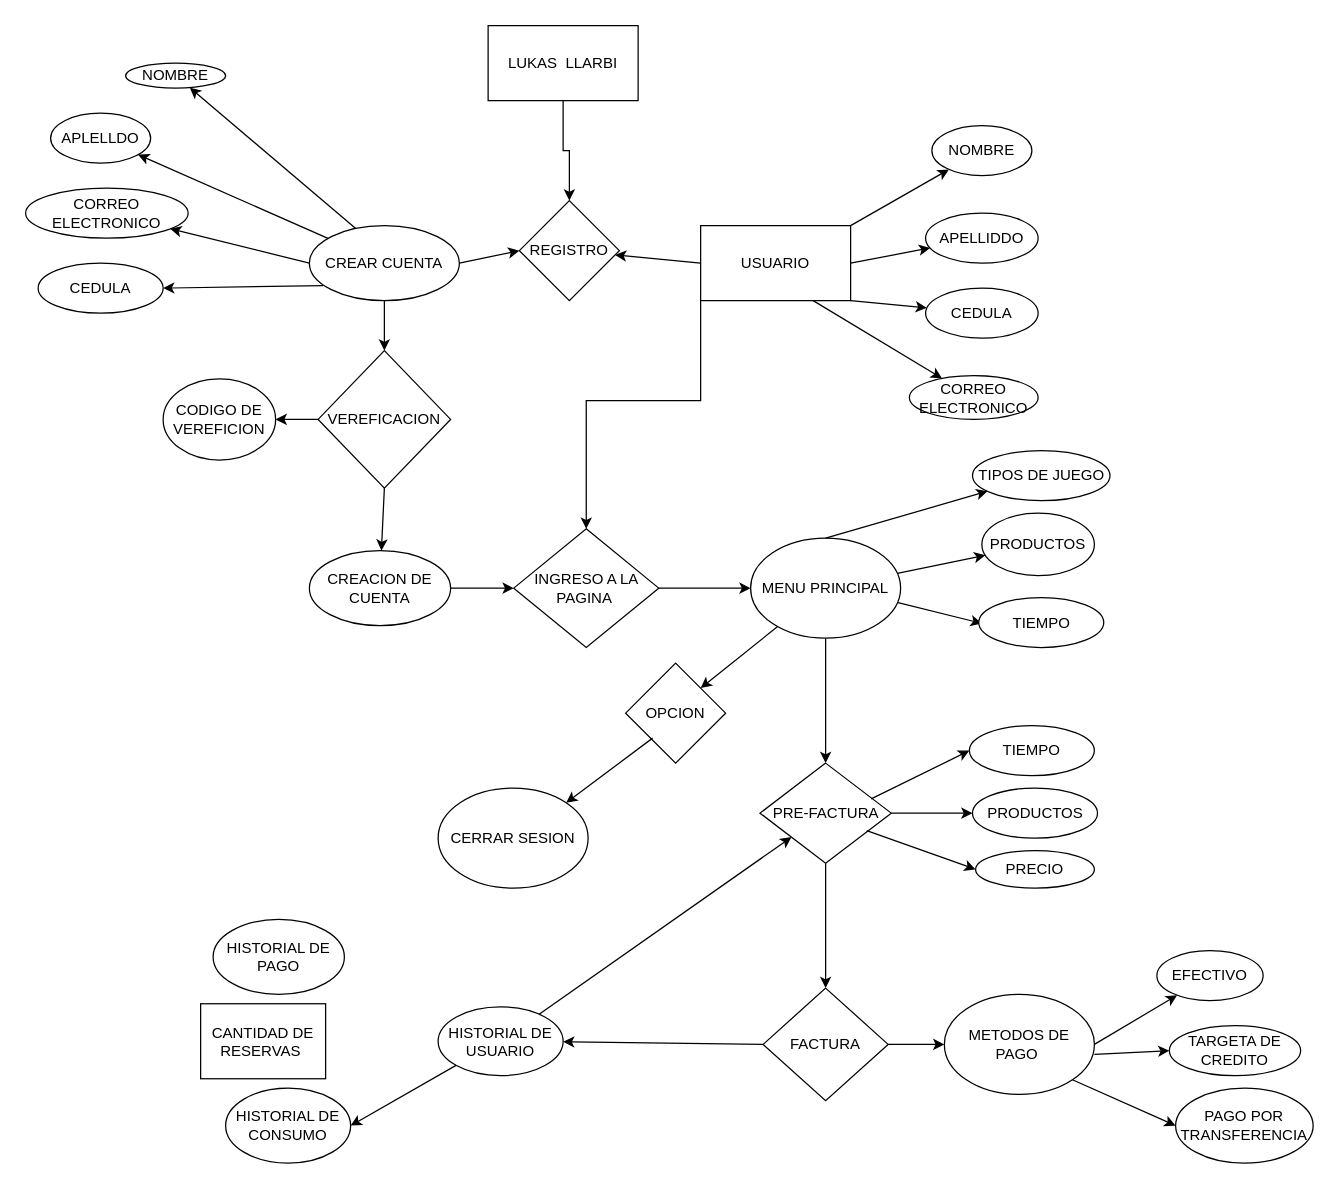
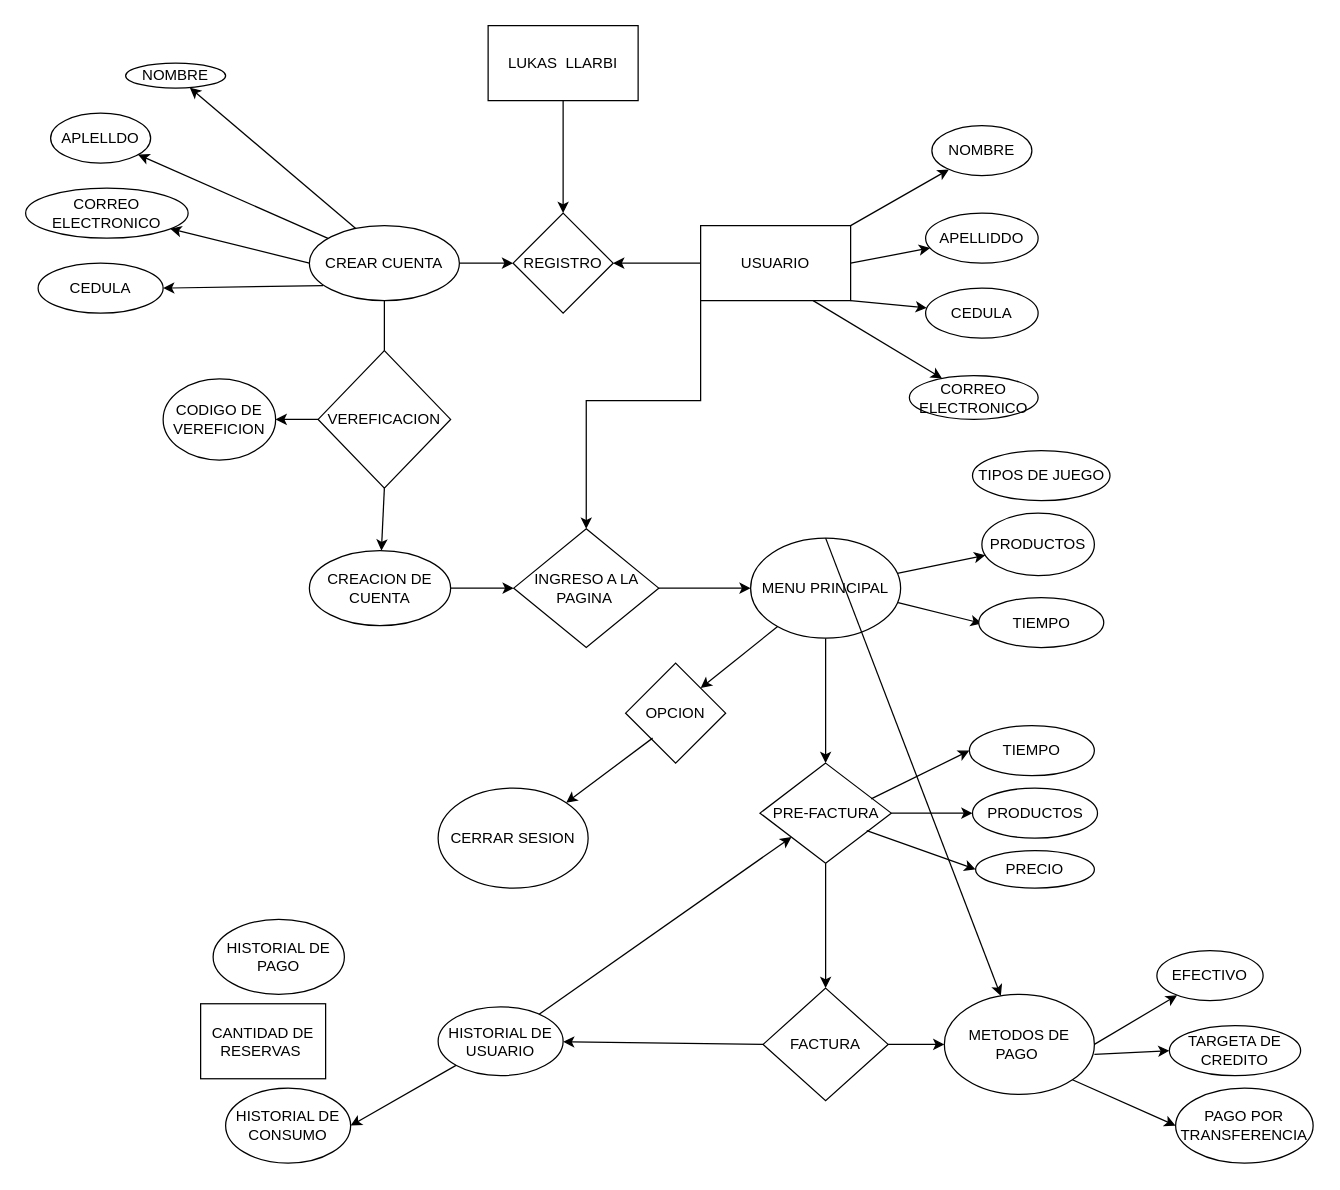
(569, 251) -> (563, 263)
(384, 341) -> (384, 344)
(903, 516) -> (912, 763)
